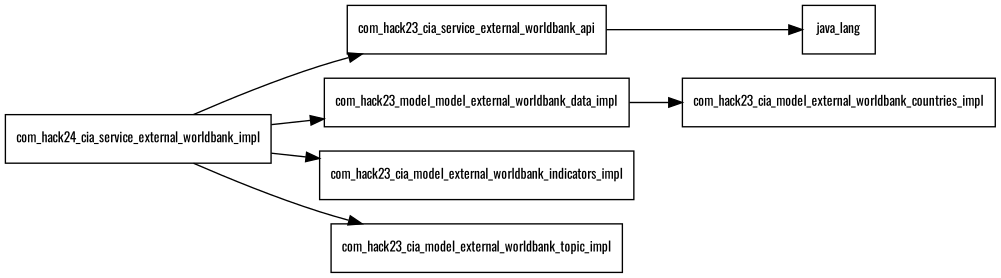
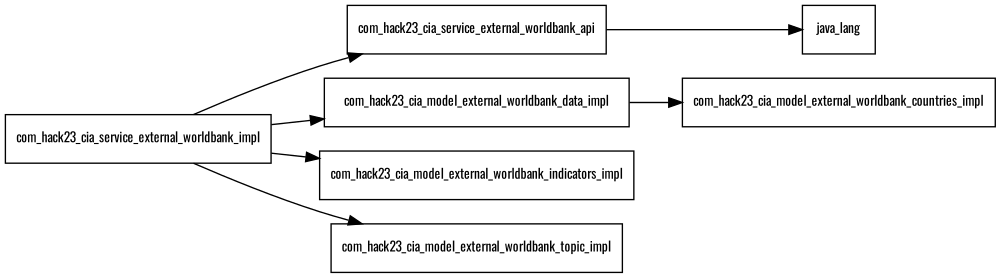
(477, 102) -> (477, 102)
(138, 139) -> (138, 139)
